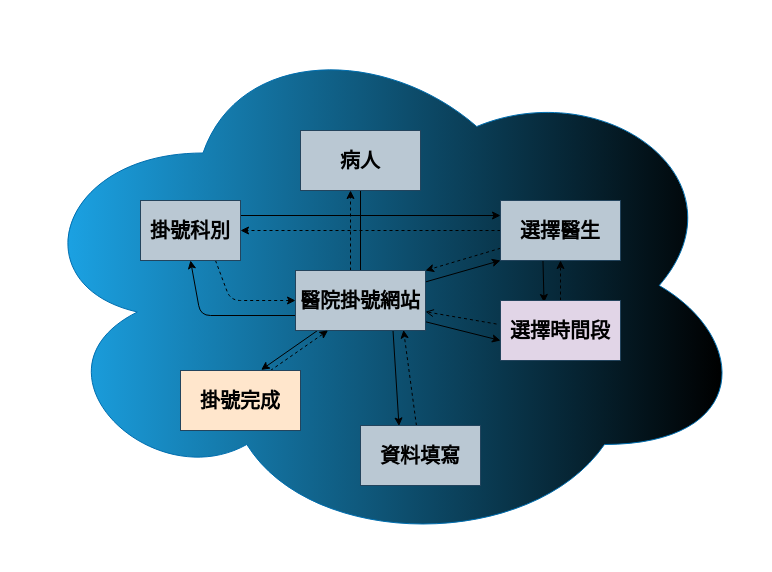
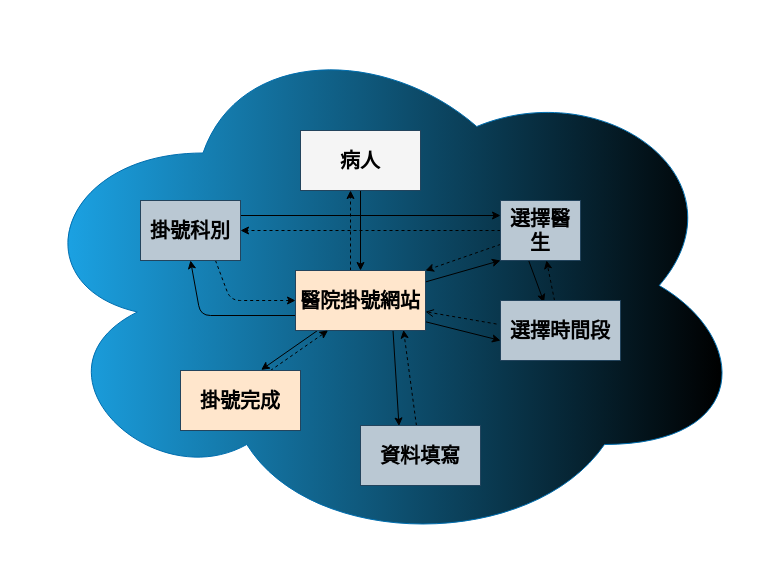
(361, 161) -> (361, 161)
(561, 231) -> (541, 231)
(361, 266) -> (361, 262)
(361, 301) -> (361, 301)
(561, 331) -> (561, 331)
